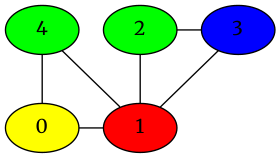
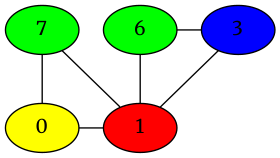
(42, 30) -> (42, 30)
(140, 30) -> (140, 30)
